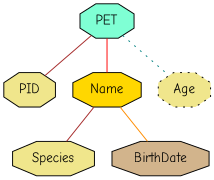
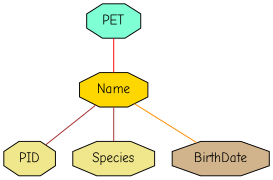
(68, 56) -> (71, 125)
(184, 90) -> none
